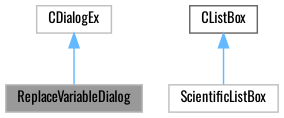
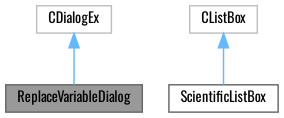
(224, 19) -> (224, 19)
(74, 98) -> (74, 98)
(224, 98) -> (224, 98)
